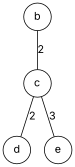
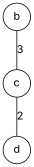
(41, 50) -> (21, 50)
(58, 150) -> none
